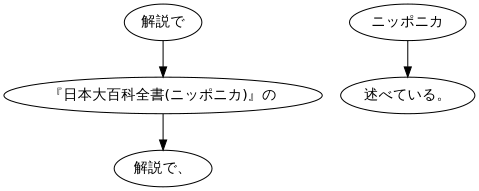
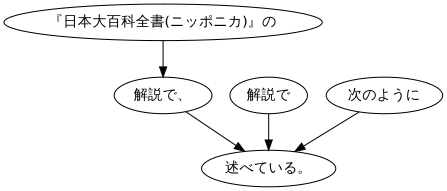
(408, 22) -> (384, 95)
(163, 54) -> (269, 127)
none -> (211, 129)
